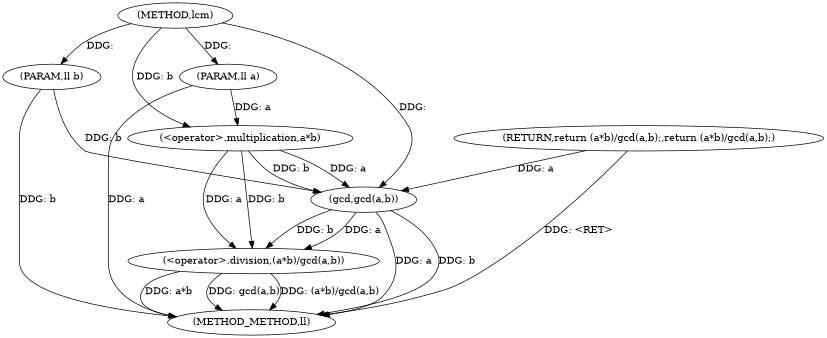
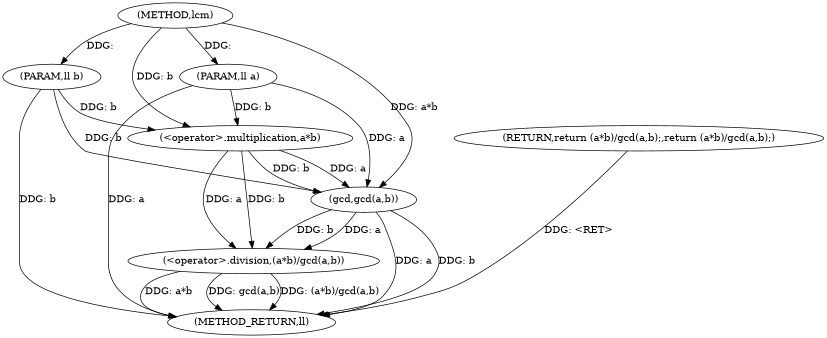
(253, 108) -> (253, 108)
(414, 108) -> (414, 108)
none -> (98, 120)
(497, 170) -> (343, 112)
(252, 322) -> (252, 322)
